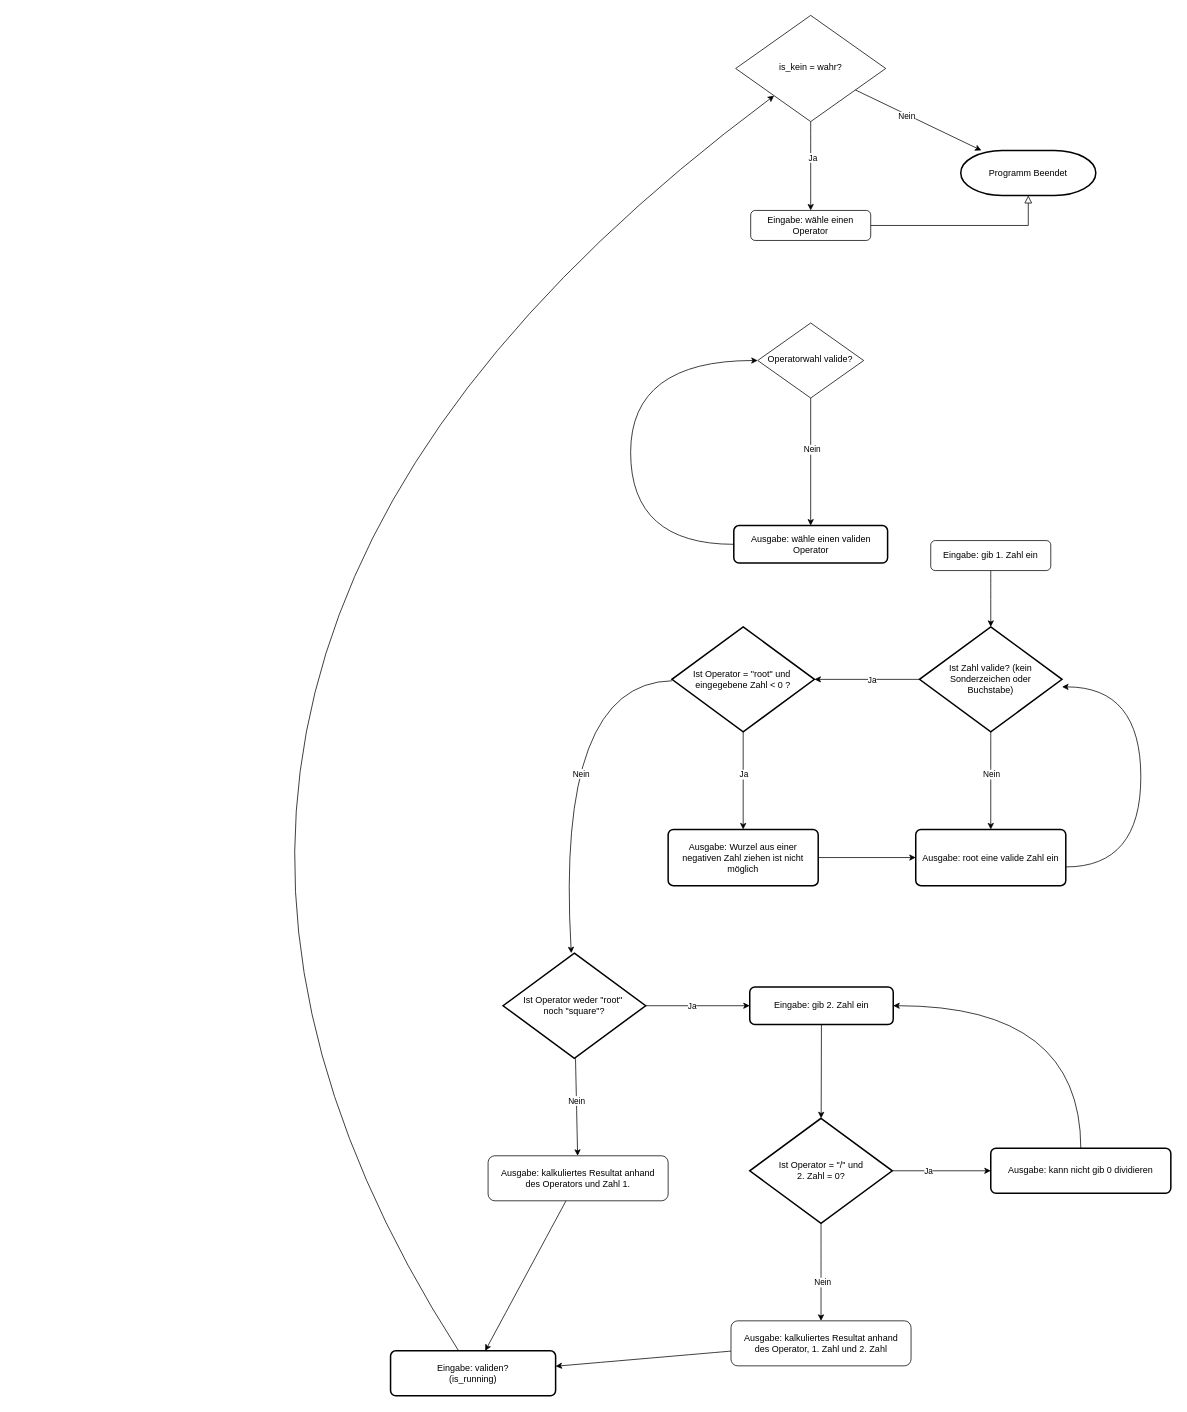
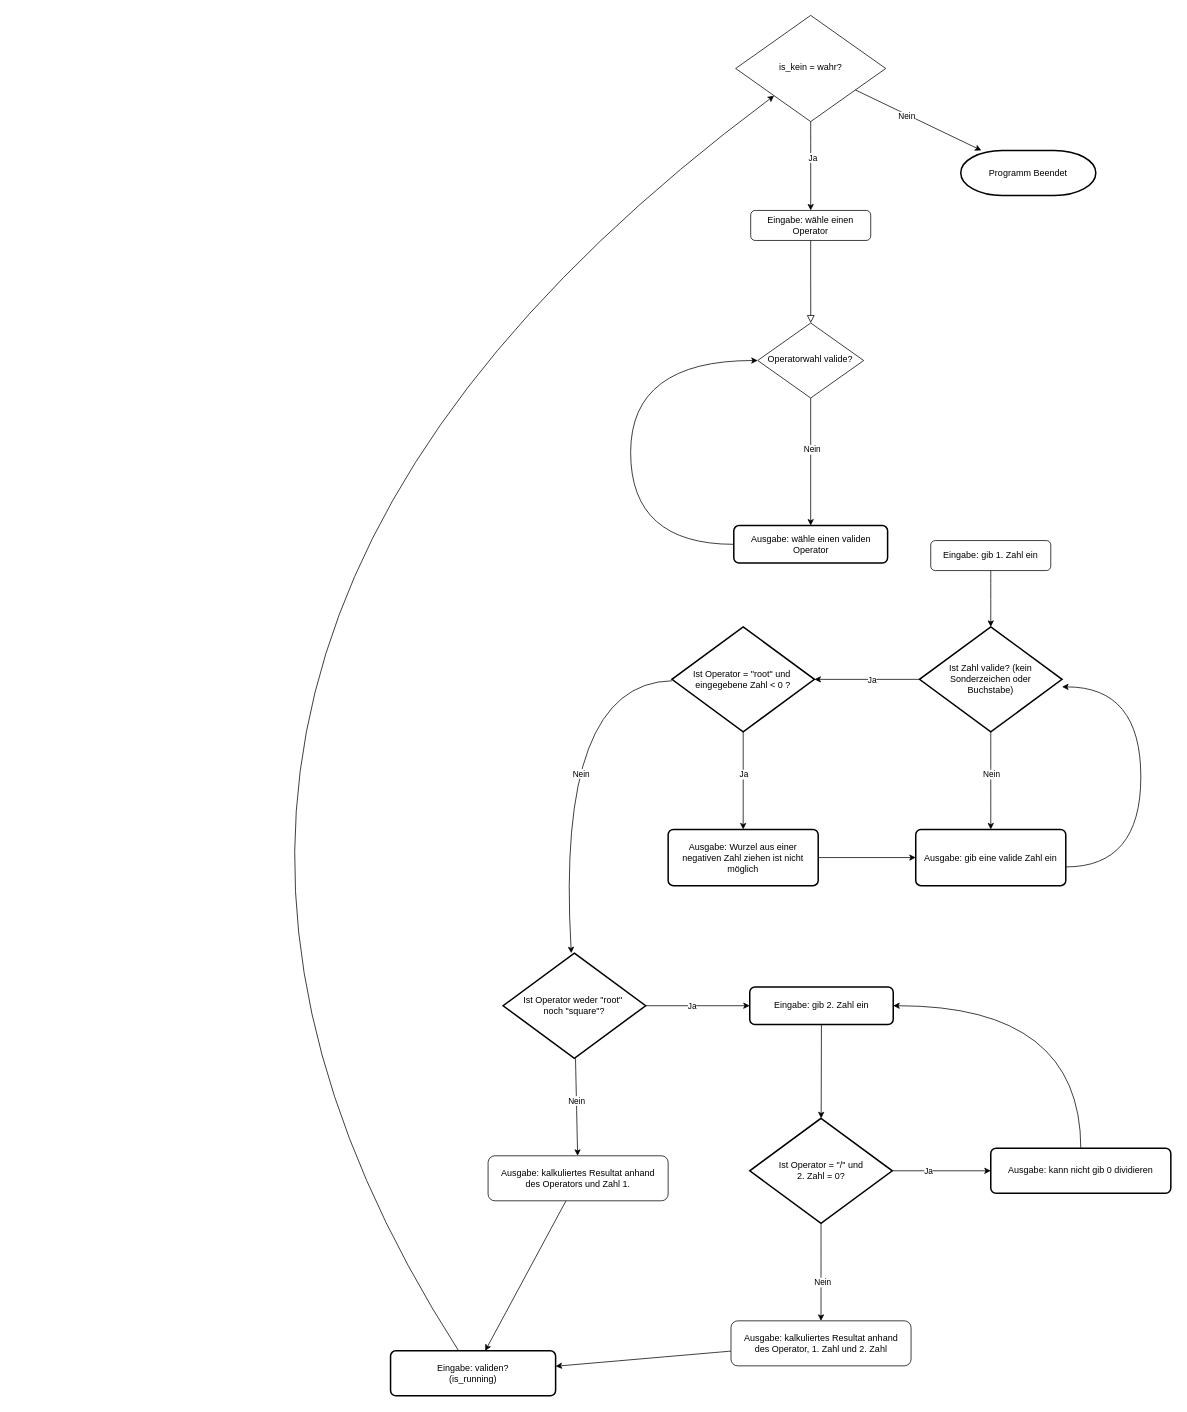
(960, 225) -> (810, 278)
(990, 858) -> (990, 858)
